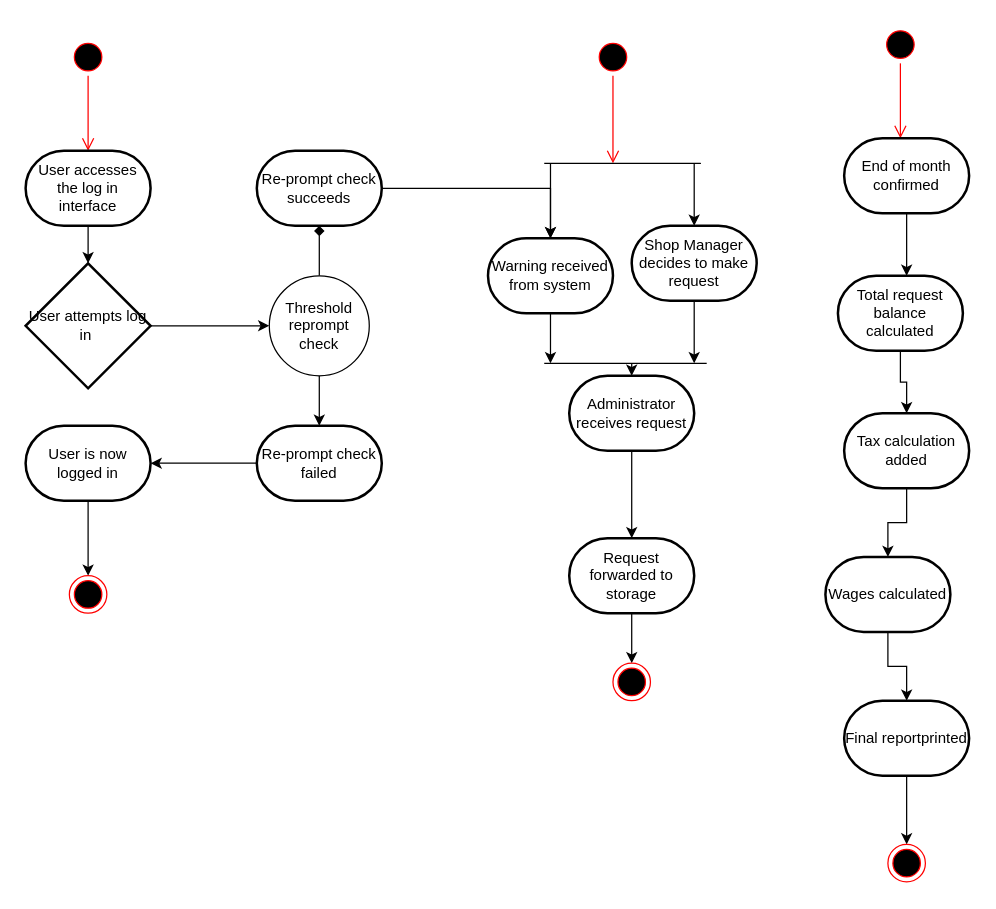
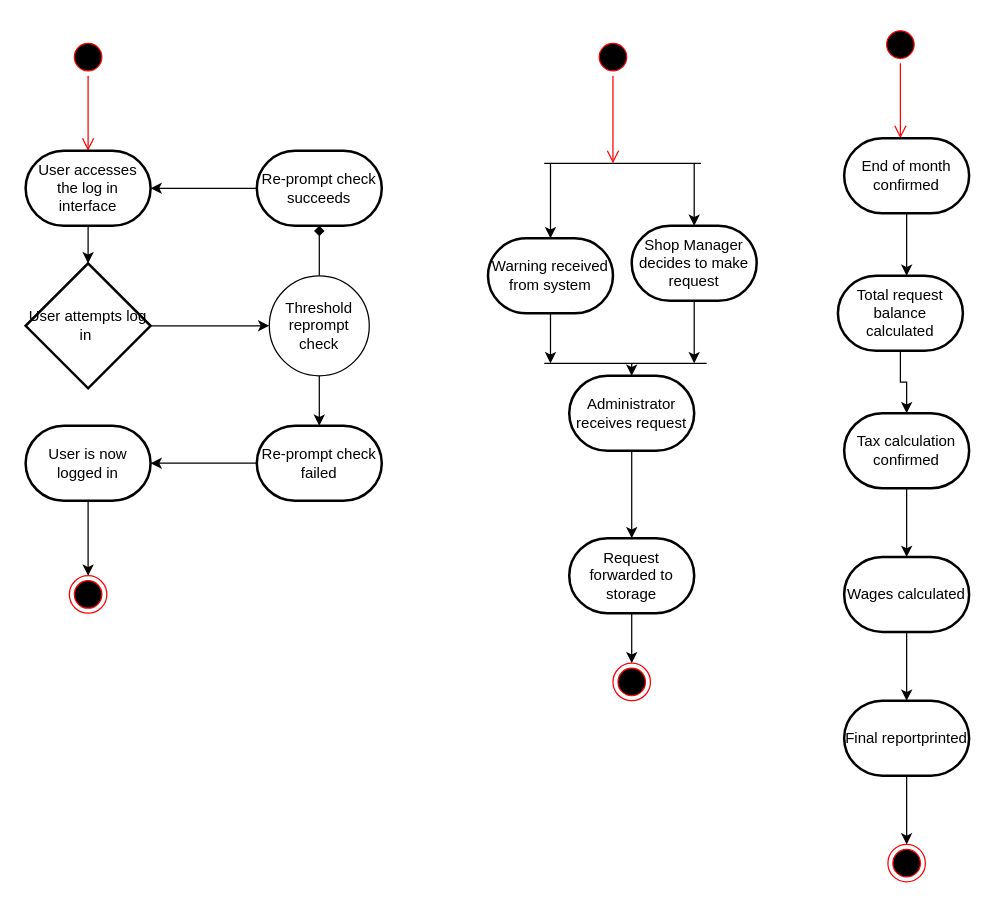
(464, 188) -> (208, 188)
(907, 451) -> (907, 451)
(888, 594) -> (907, 594)
